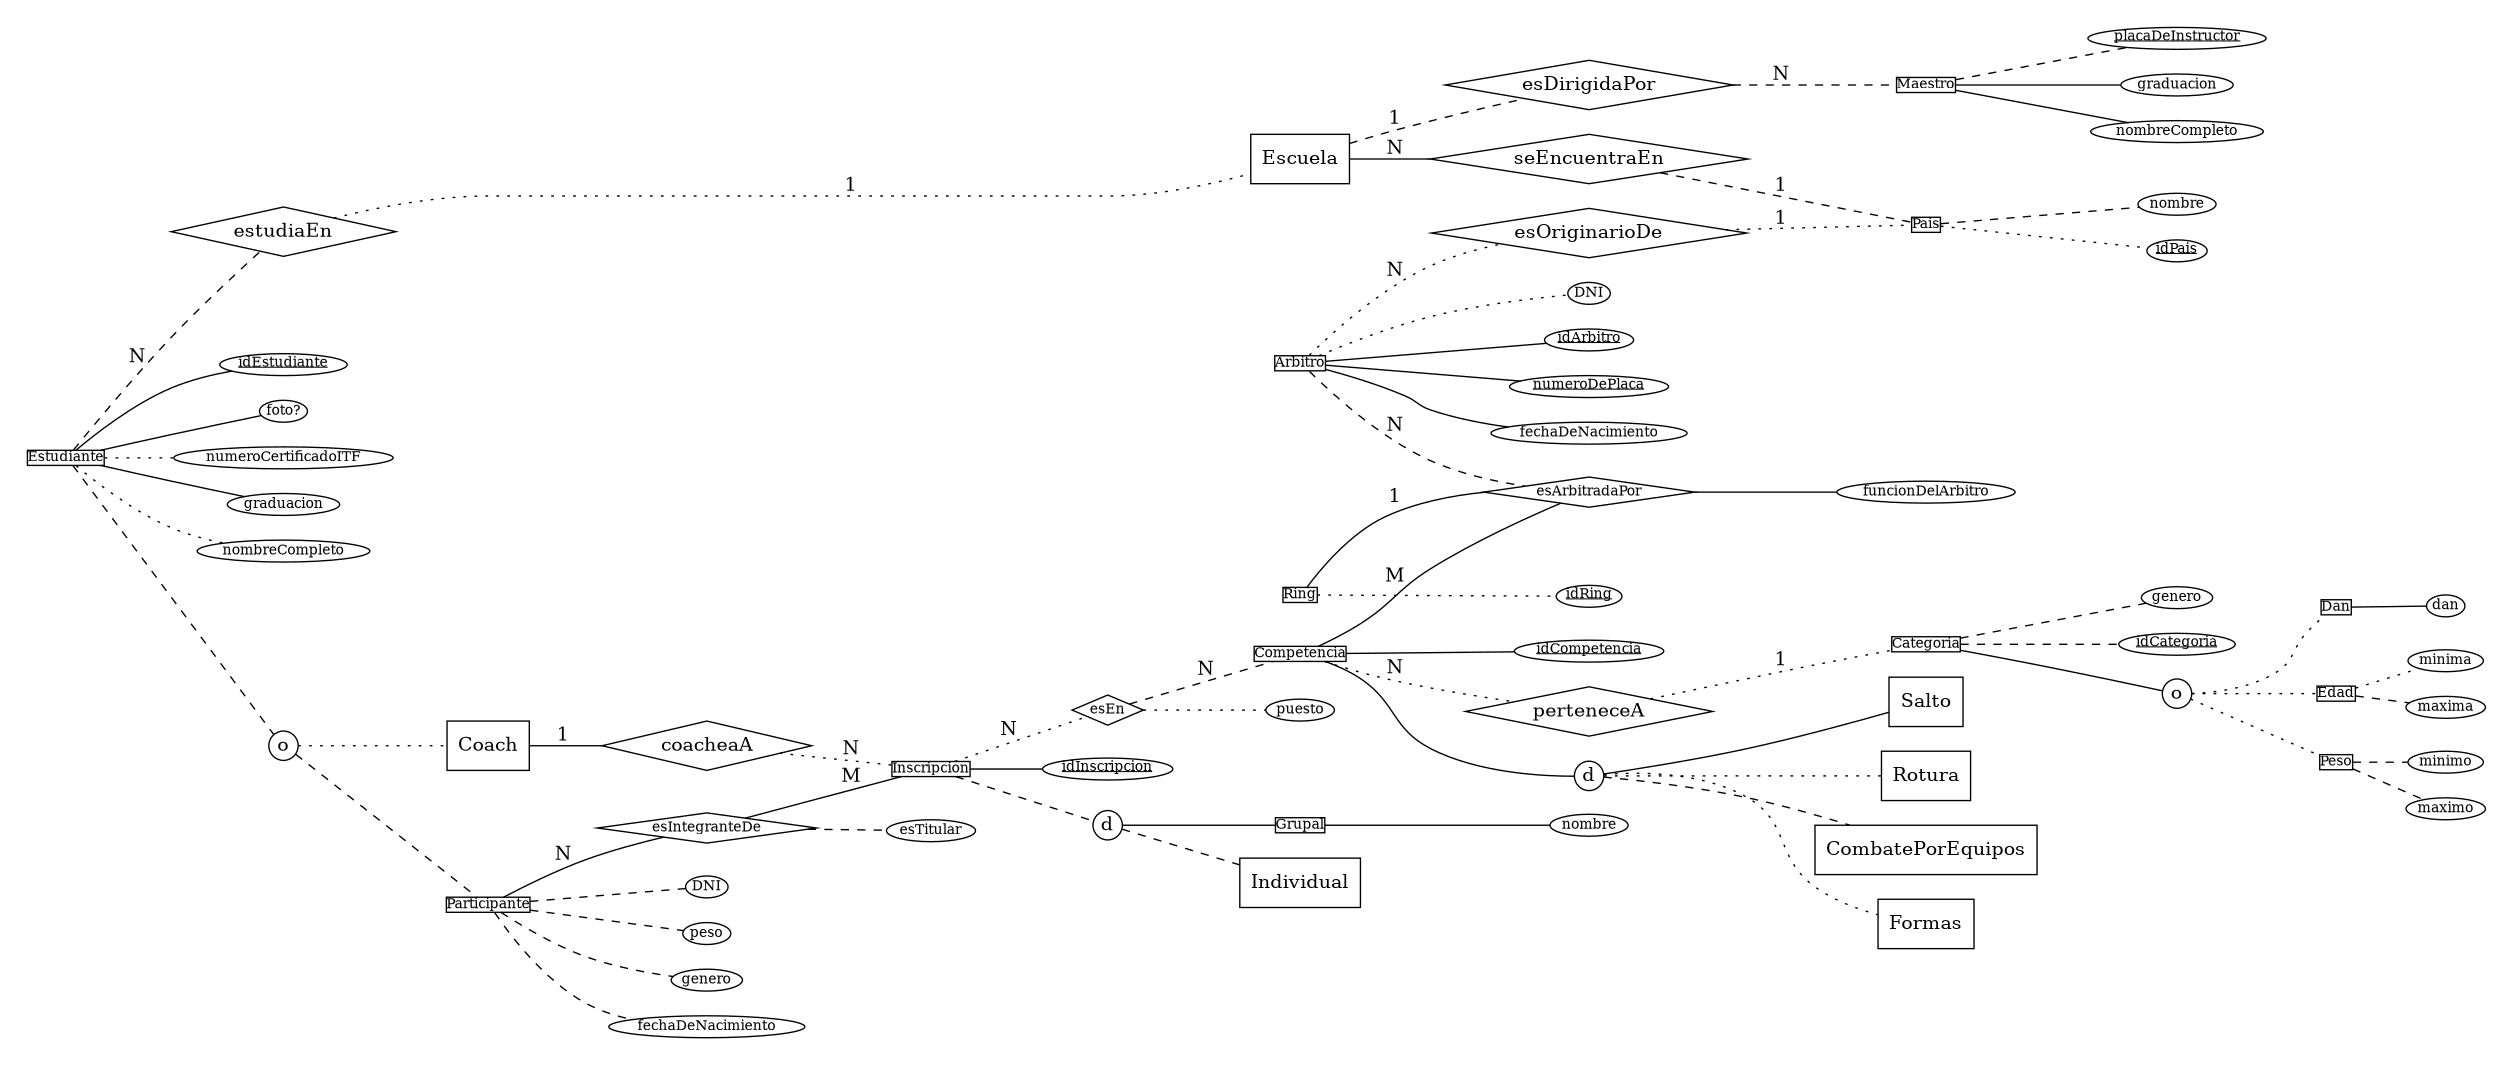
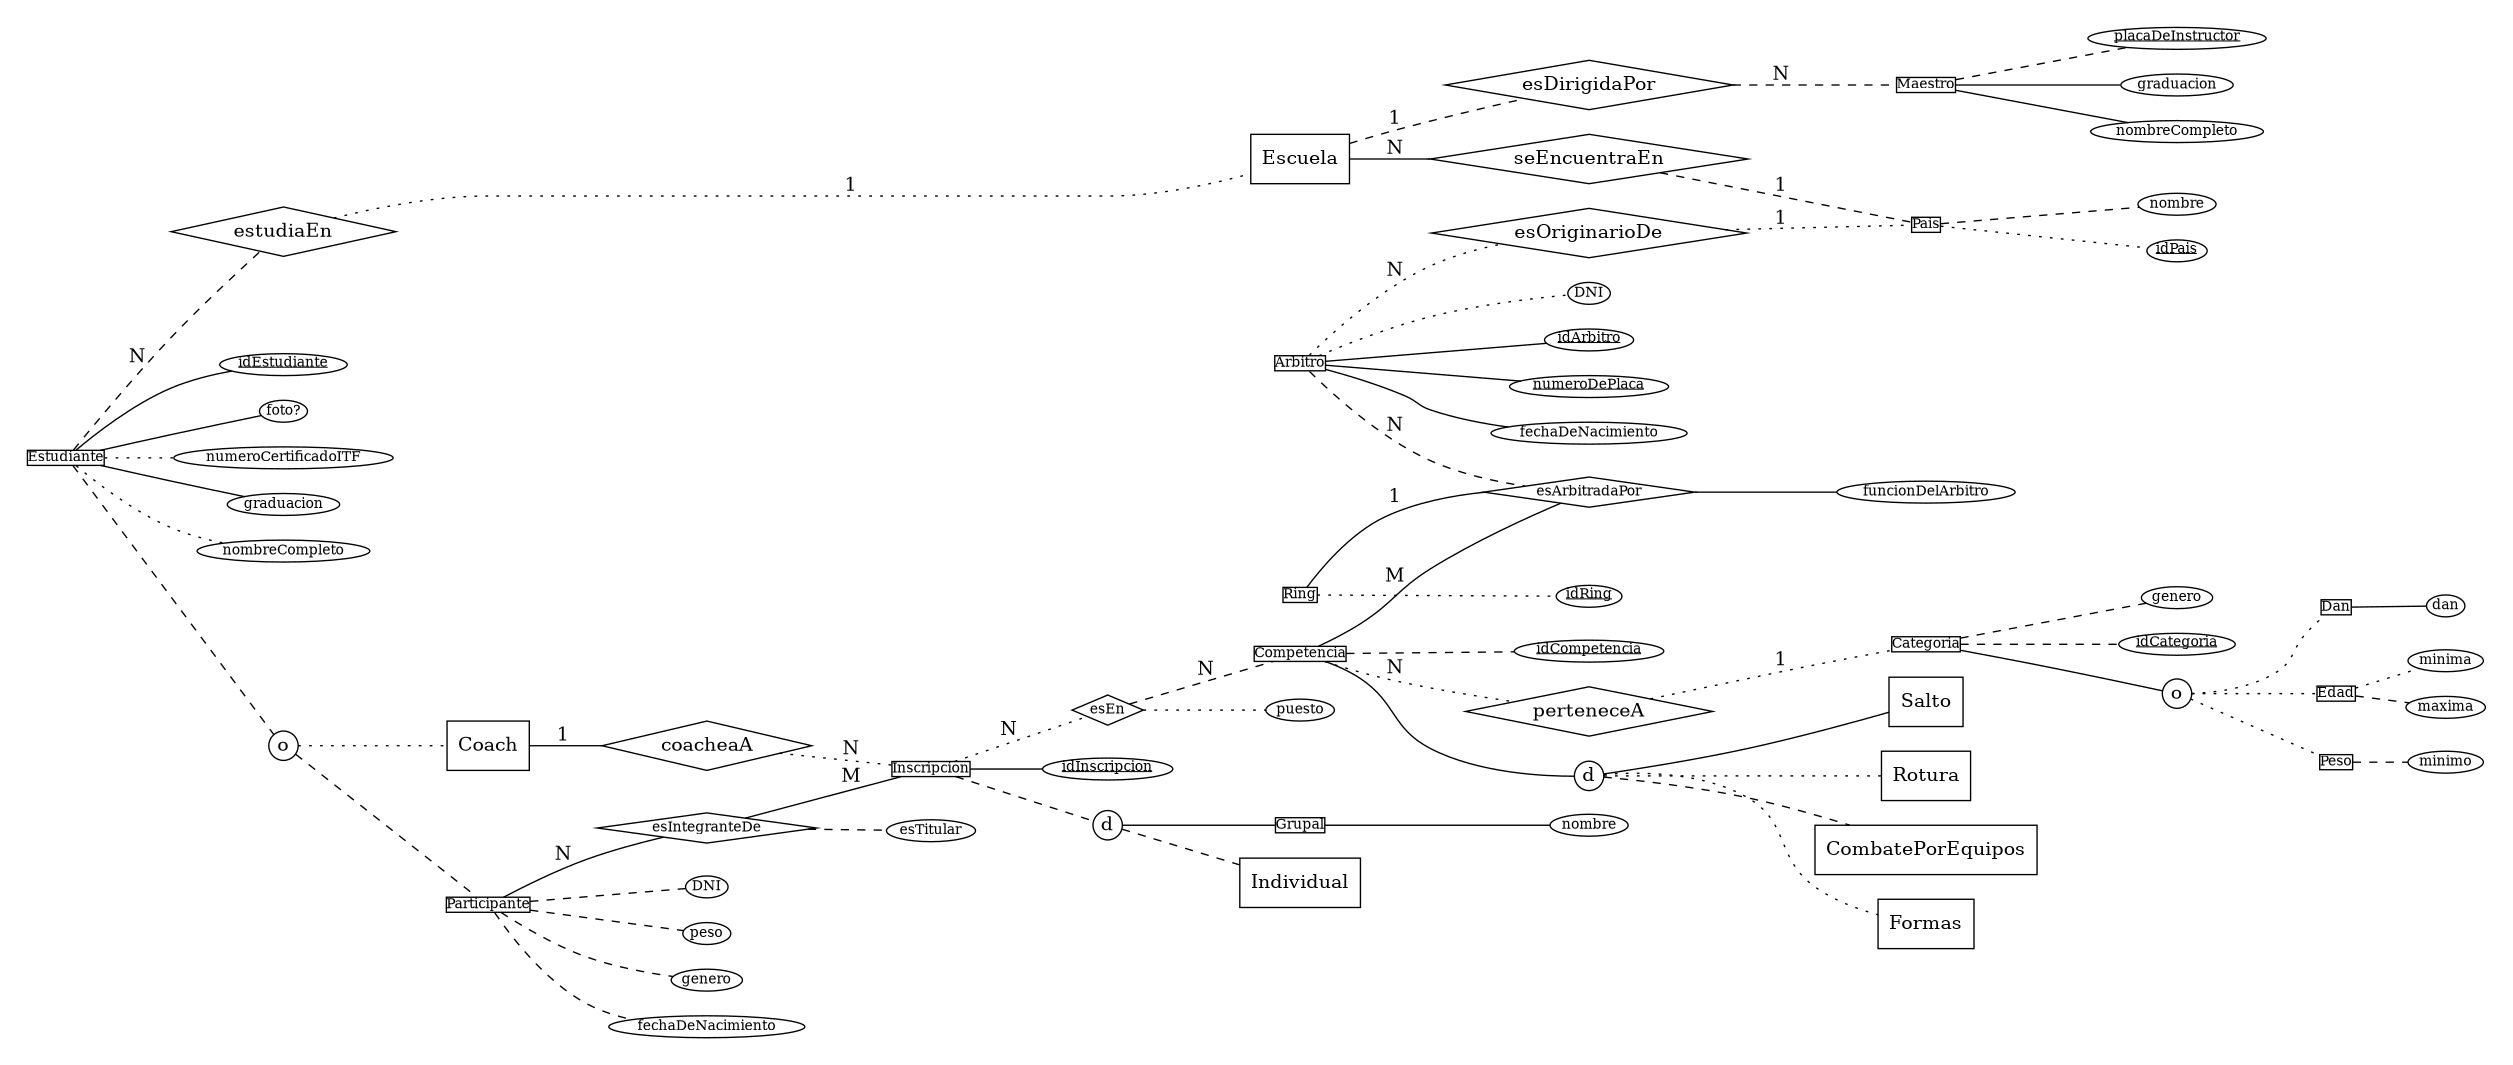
(1430, 653) -> (1430, 653)
(2446, 809) -> none
